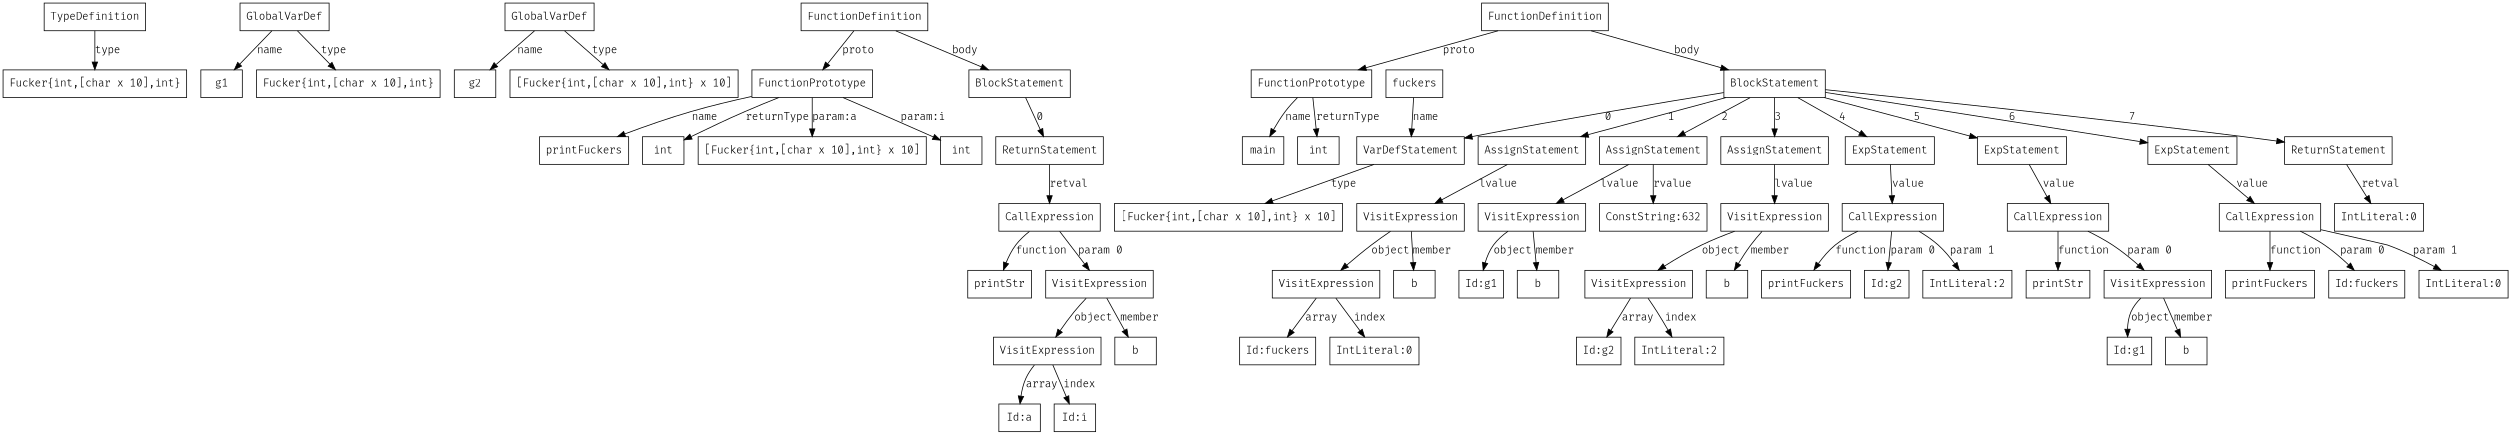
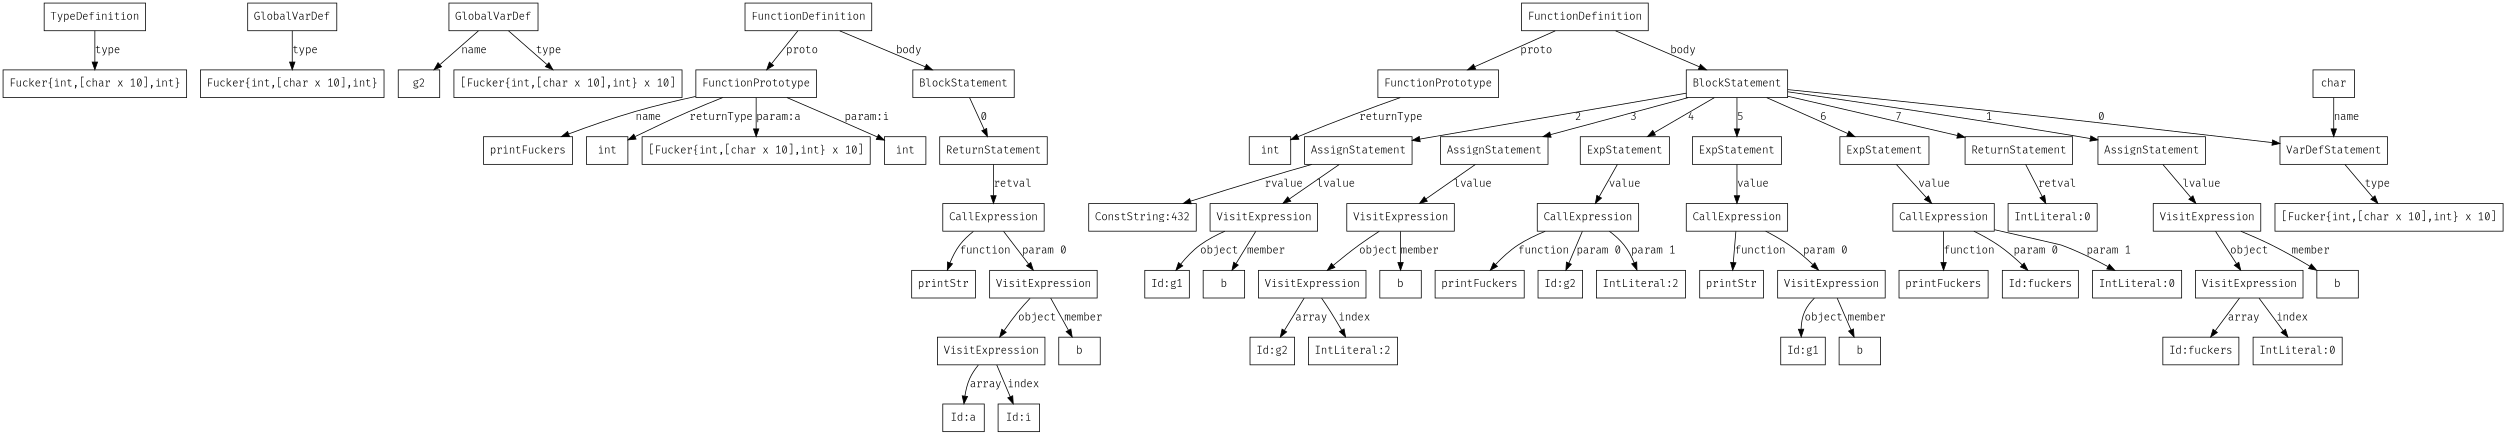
(222, 84) -> none
(1414, 84) -> (2334, 84)
(1263, 151) -> none
(1653, 217) -> (1142, 217)
